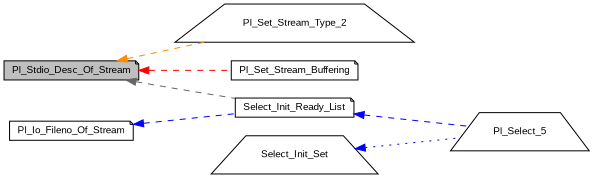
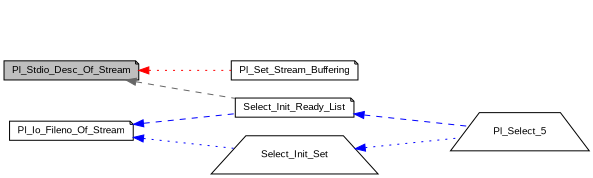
(295, 23) -> none
(190, 70) -> (190, 70)
none -> (189, 143)
